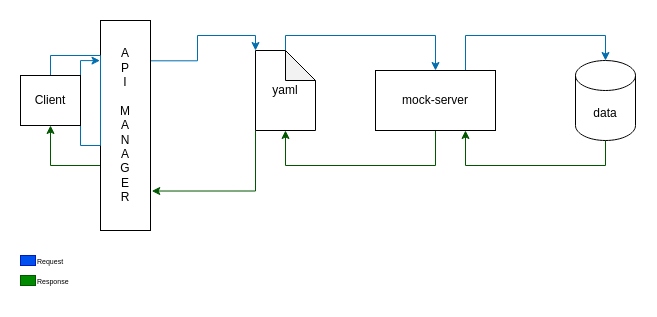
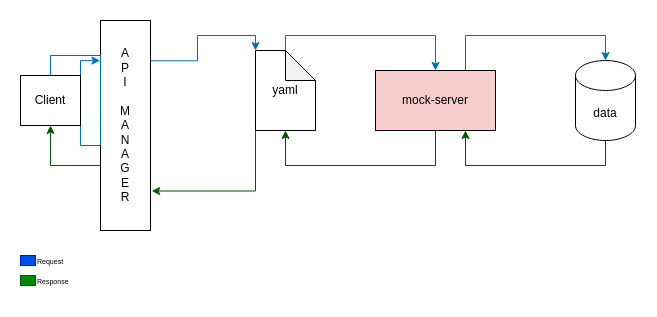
(436, 101) -> (436, 101)
